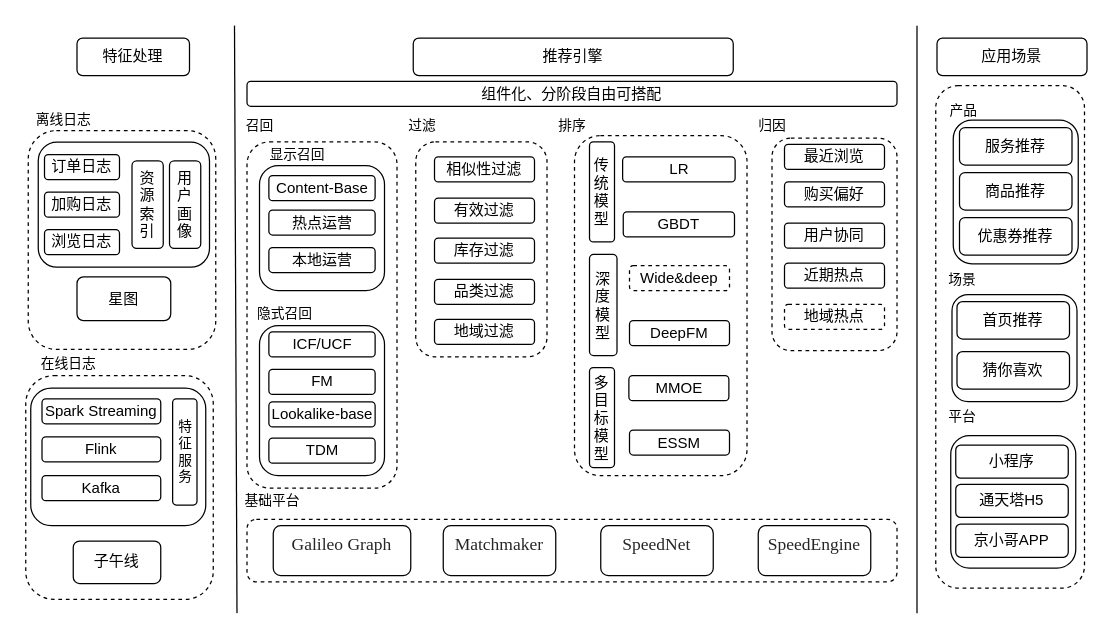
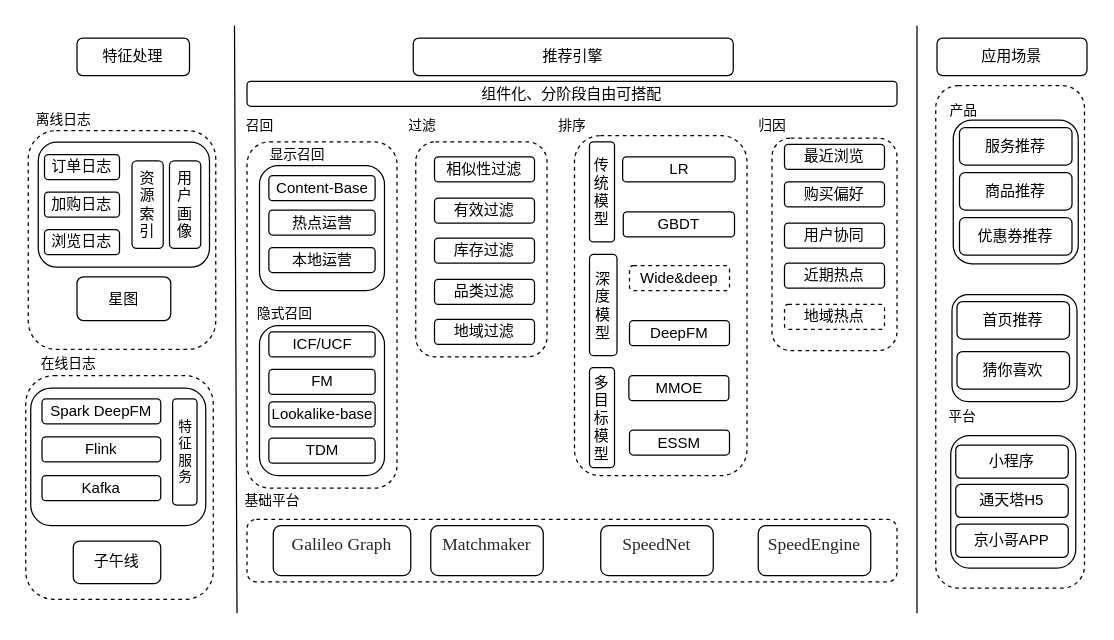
(962, 279) -> none
(101, 412) -> (101, 412)
(499, 551) -> (487, 551)
